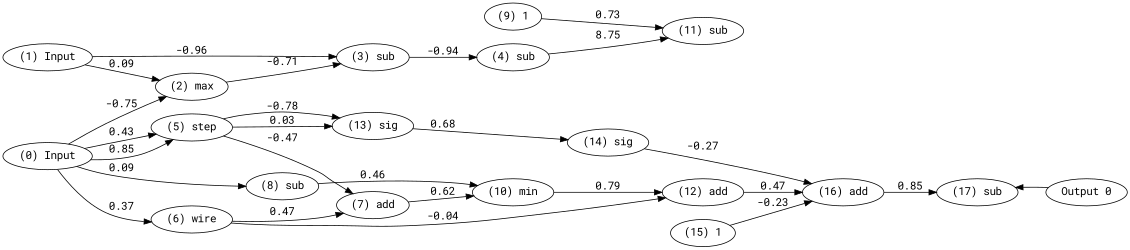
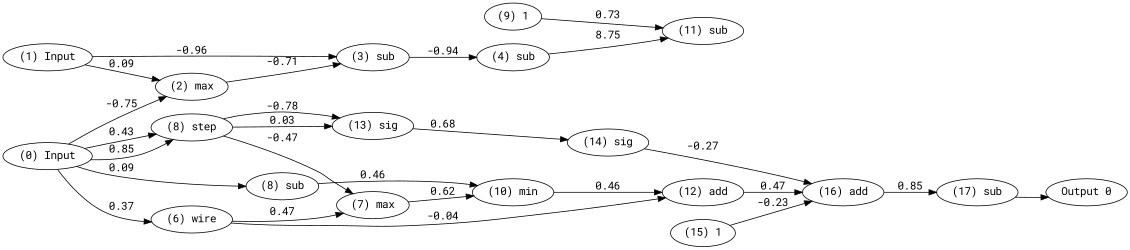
(192, 127) -> (192, 127)
(608, 187) -> (608, 187)
(1036, 187) -> (1028, 197)
(373, 205) -> (373, 205)
